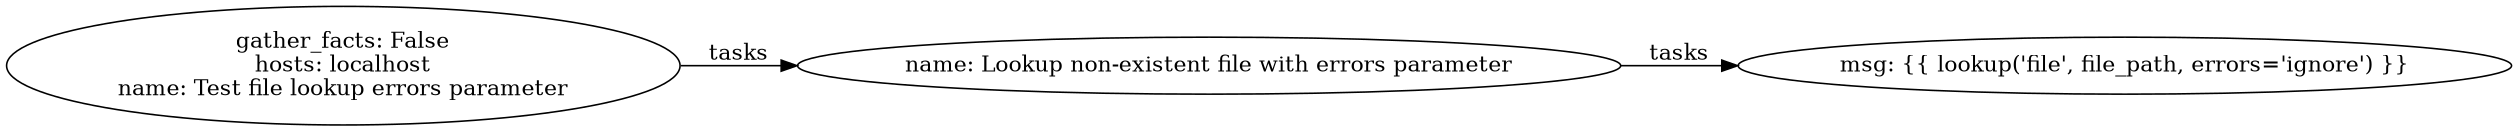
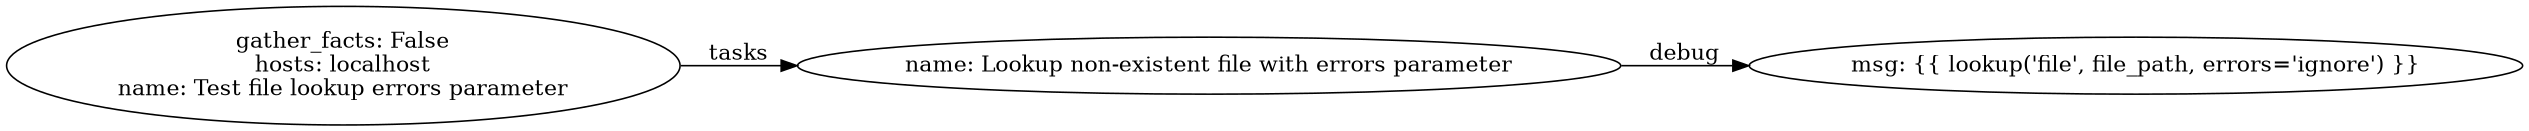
(1679, 54) -> (1685, 54)
